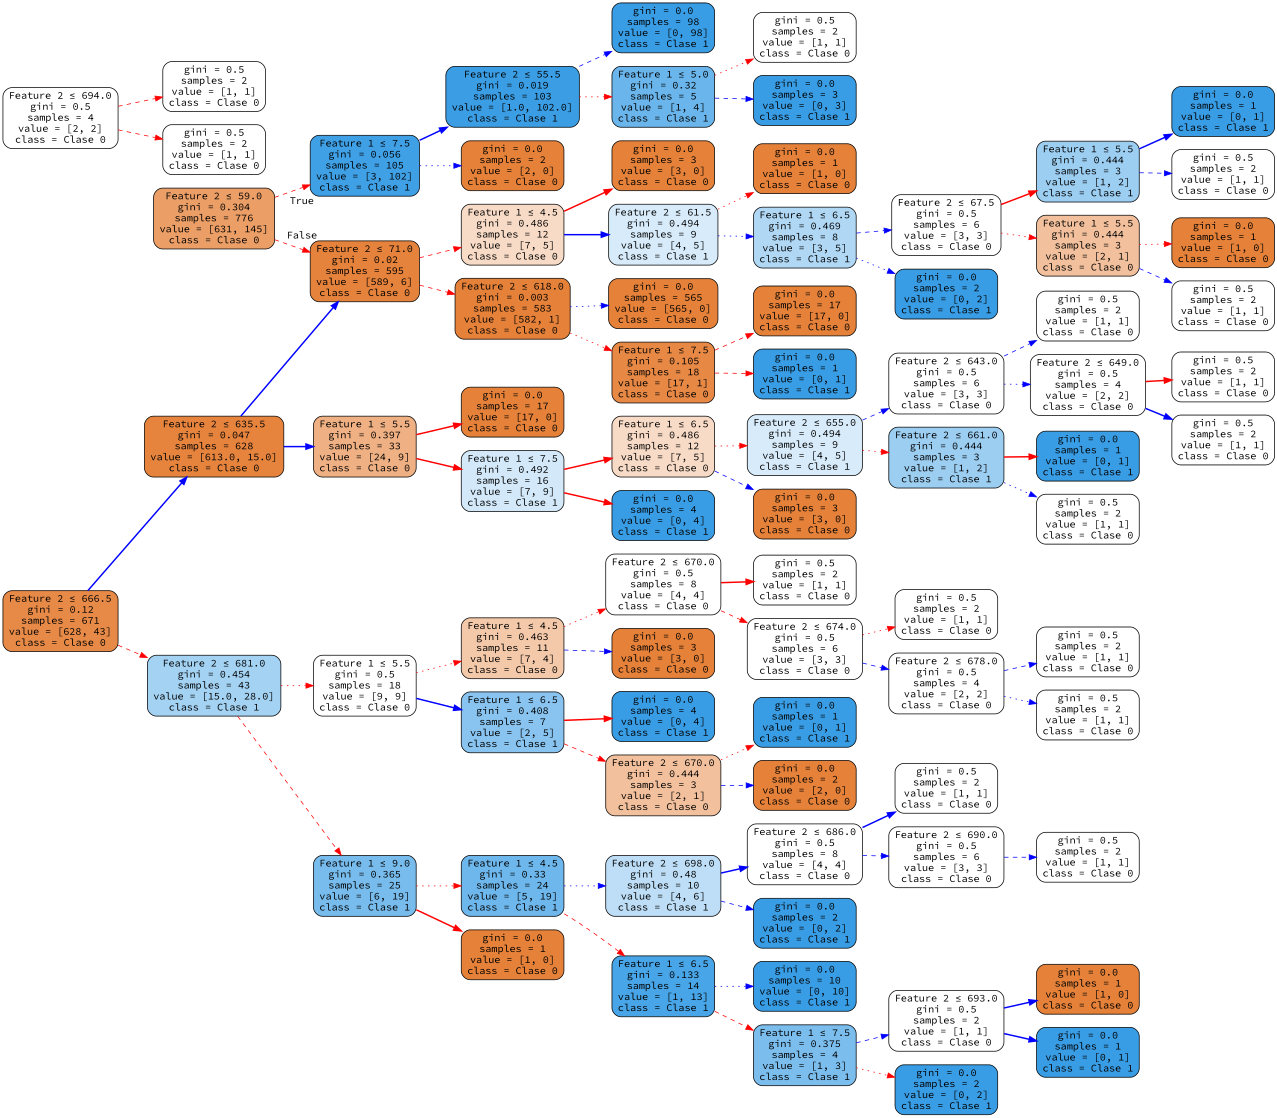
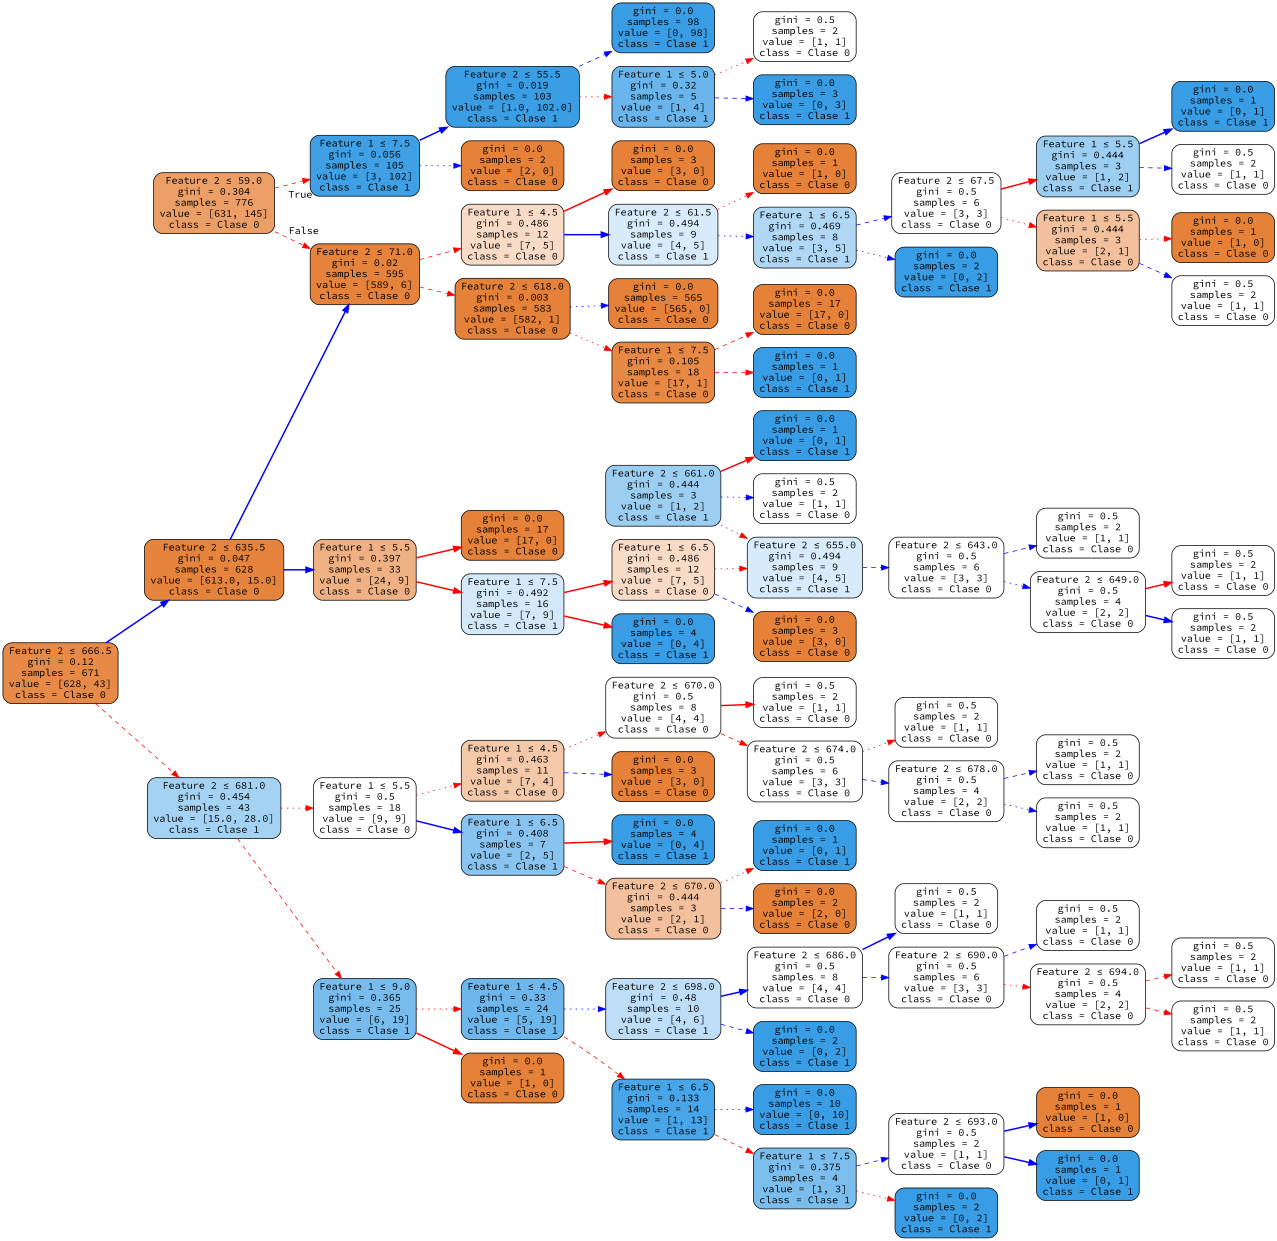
(872, 451) -> (731, 530)
none -> (1014, 986)
